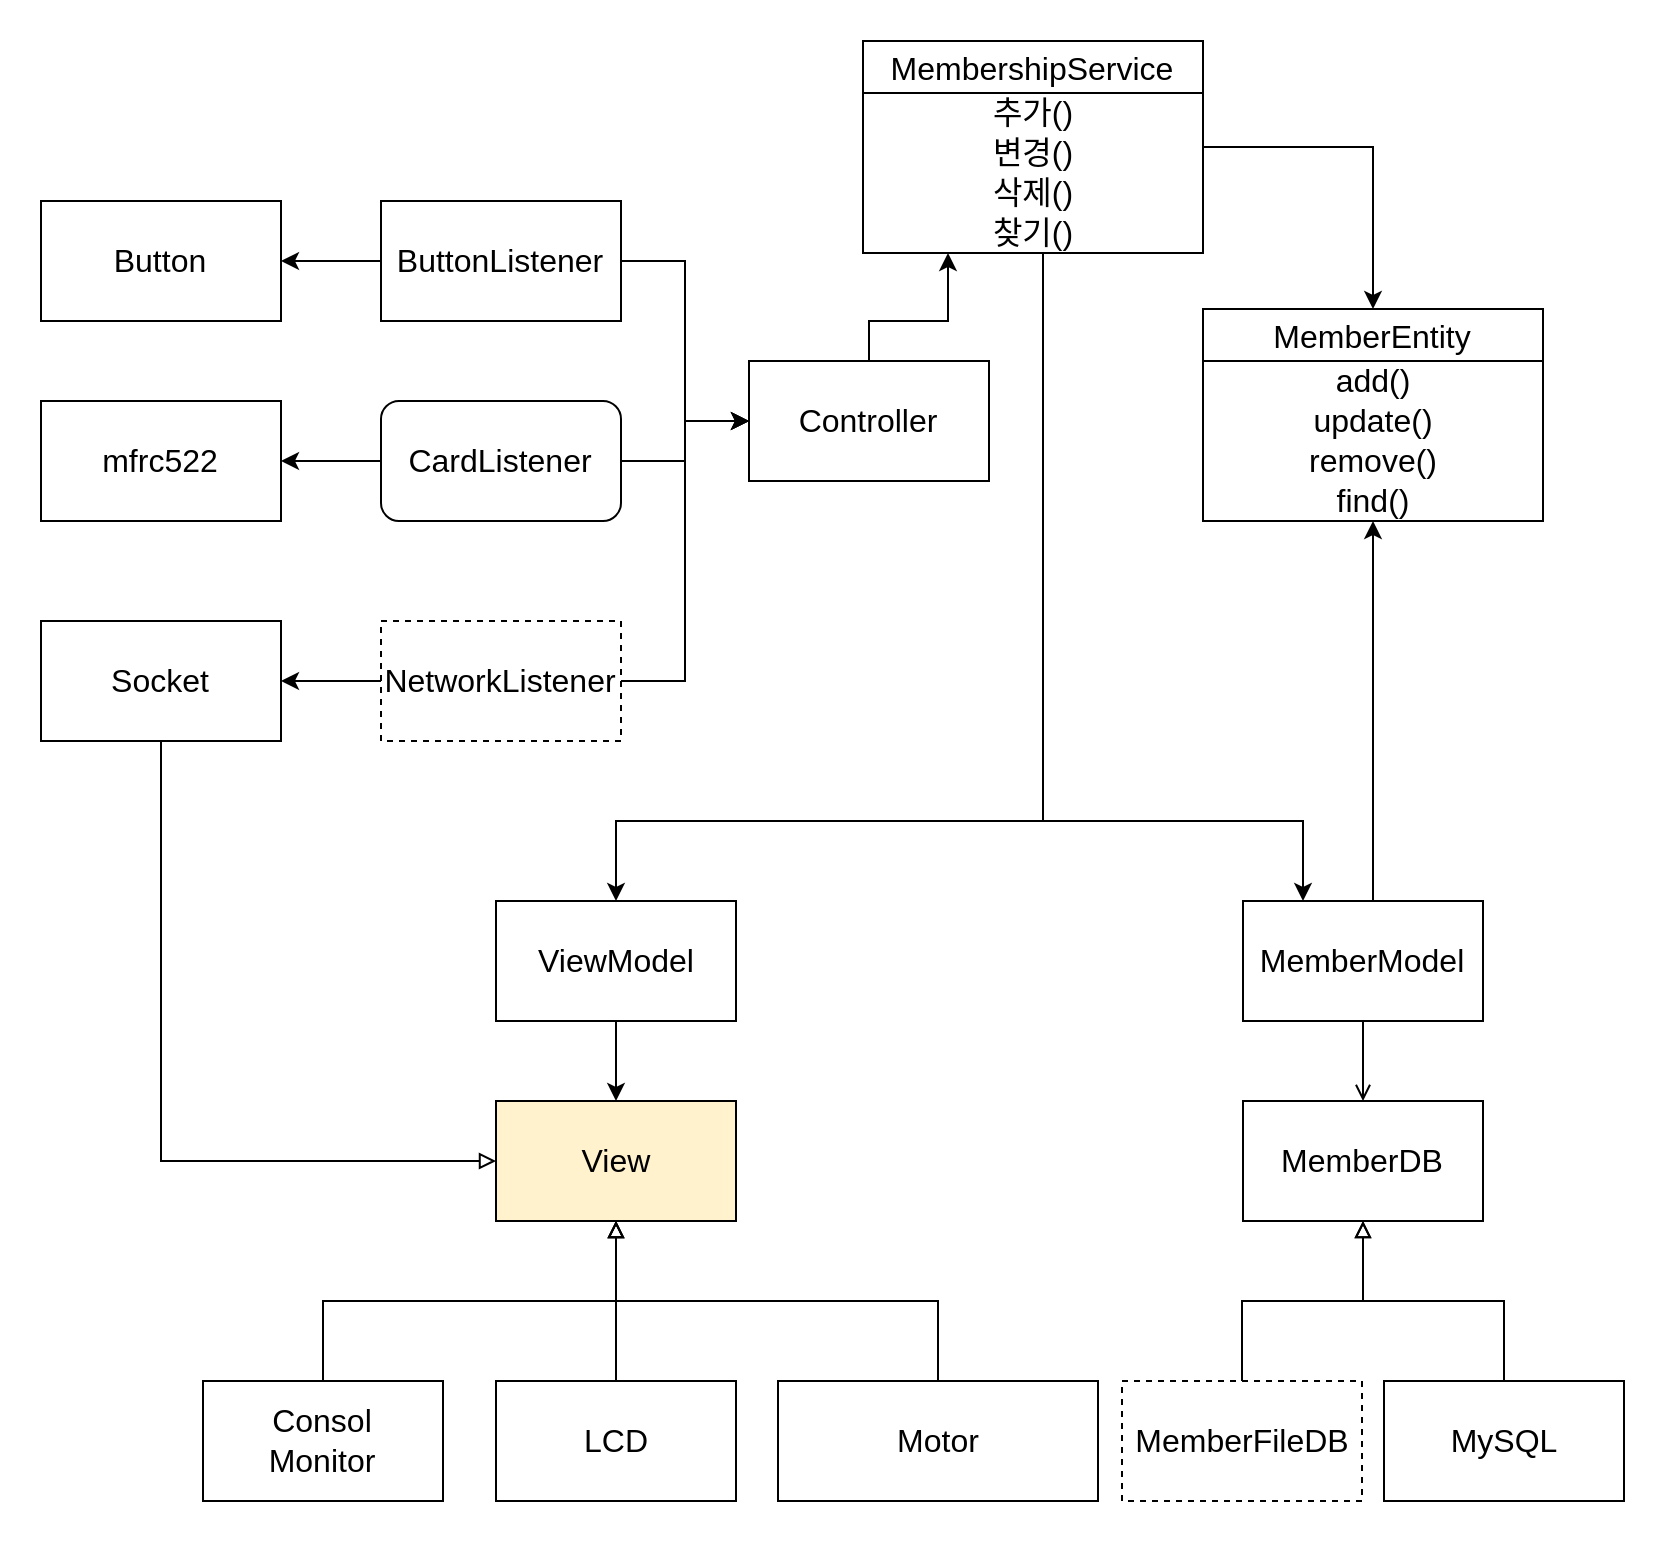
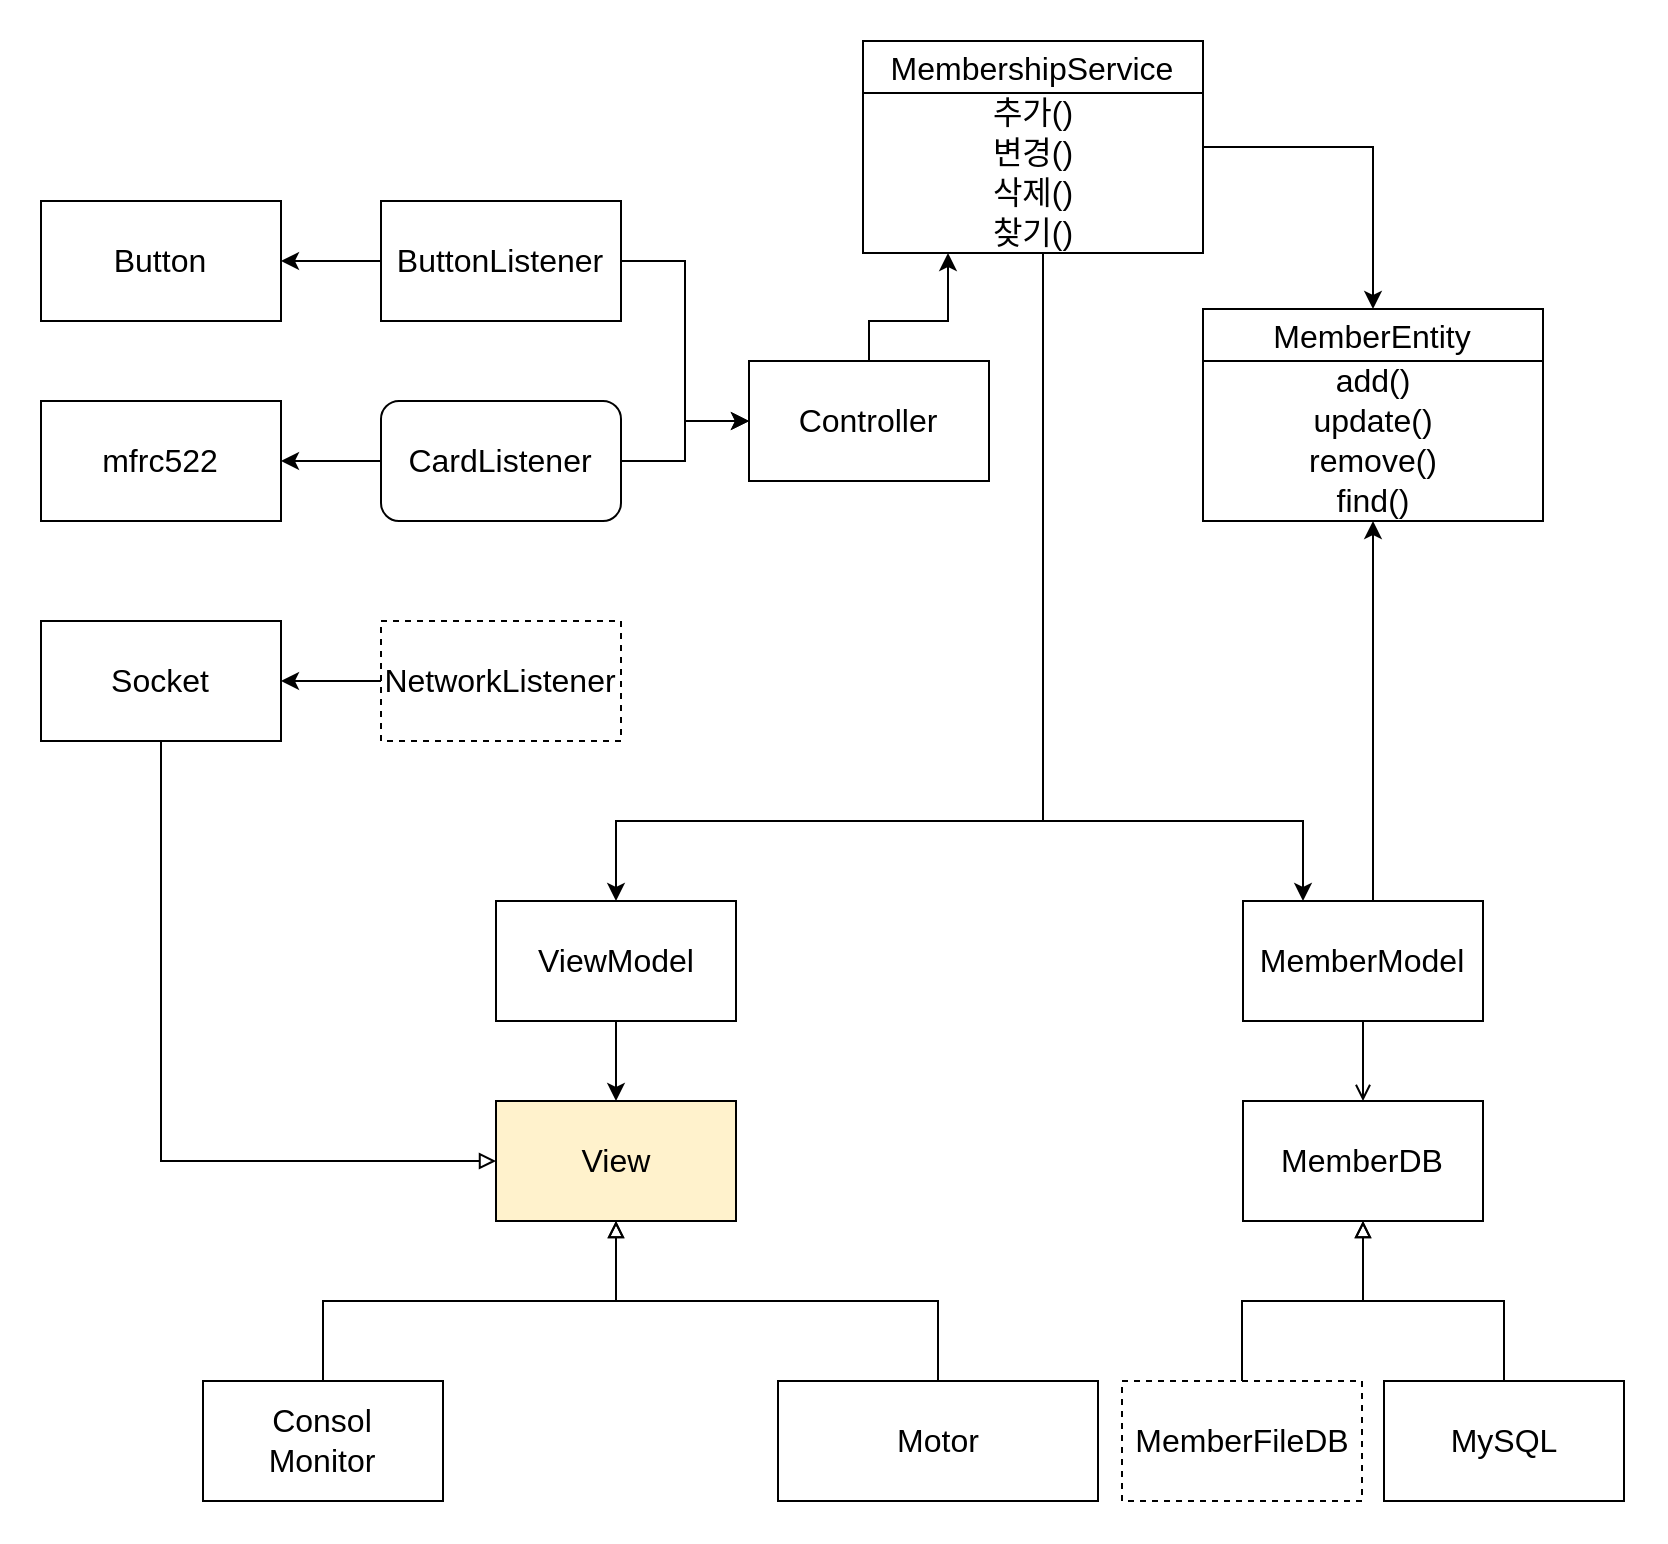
(685, 605) -> none
(616, 1343) -> none
(616, 1441) -> none
